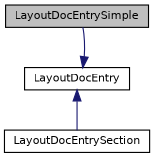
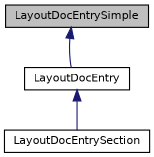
(84, 42) -> (70, 53)
